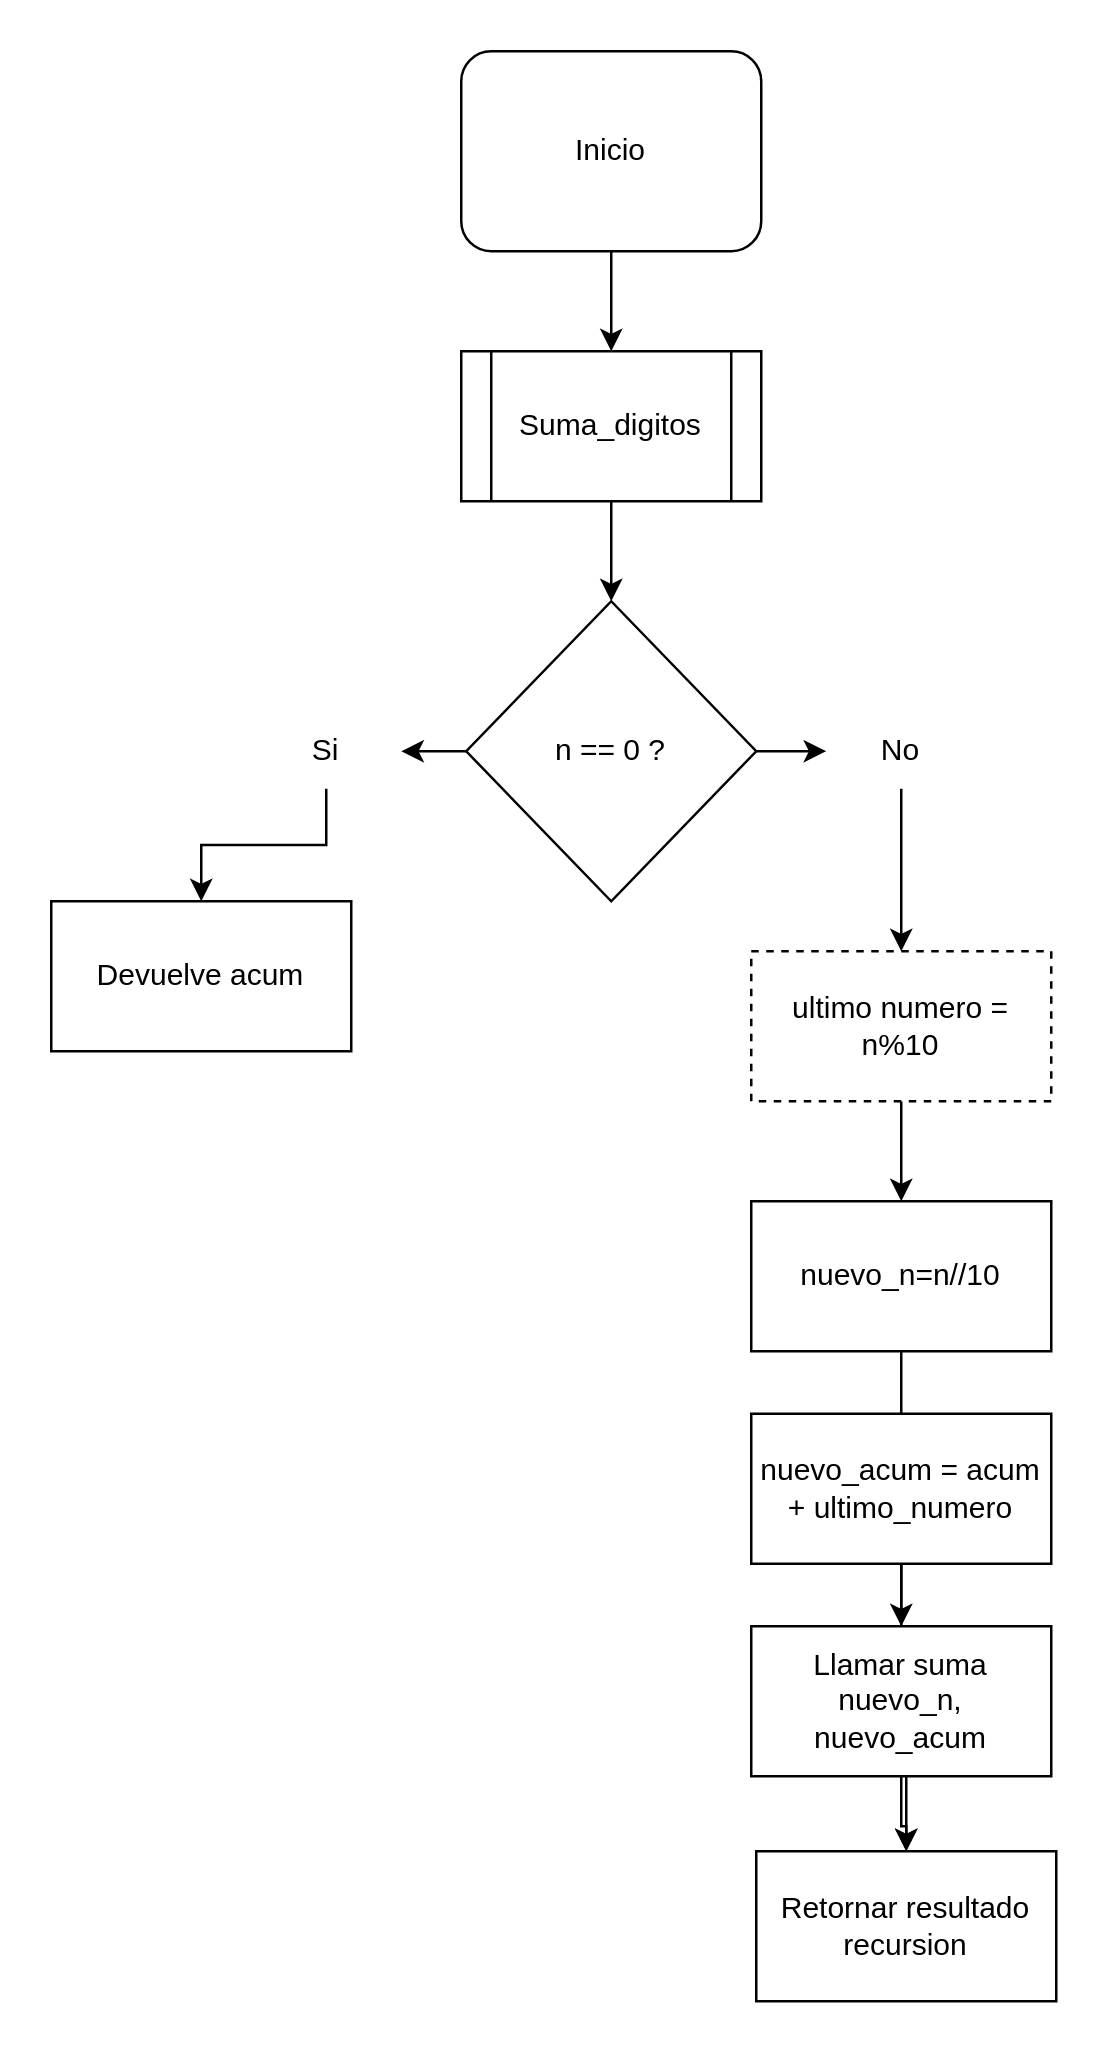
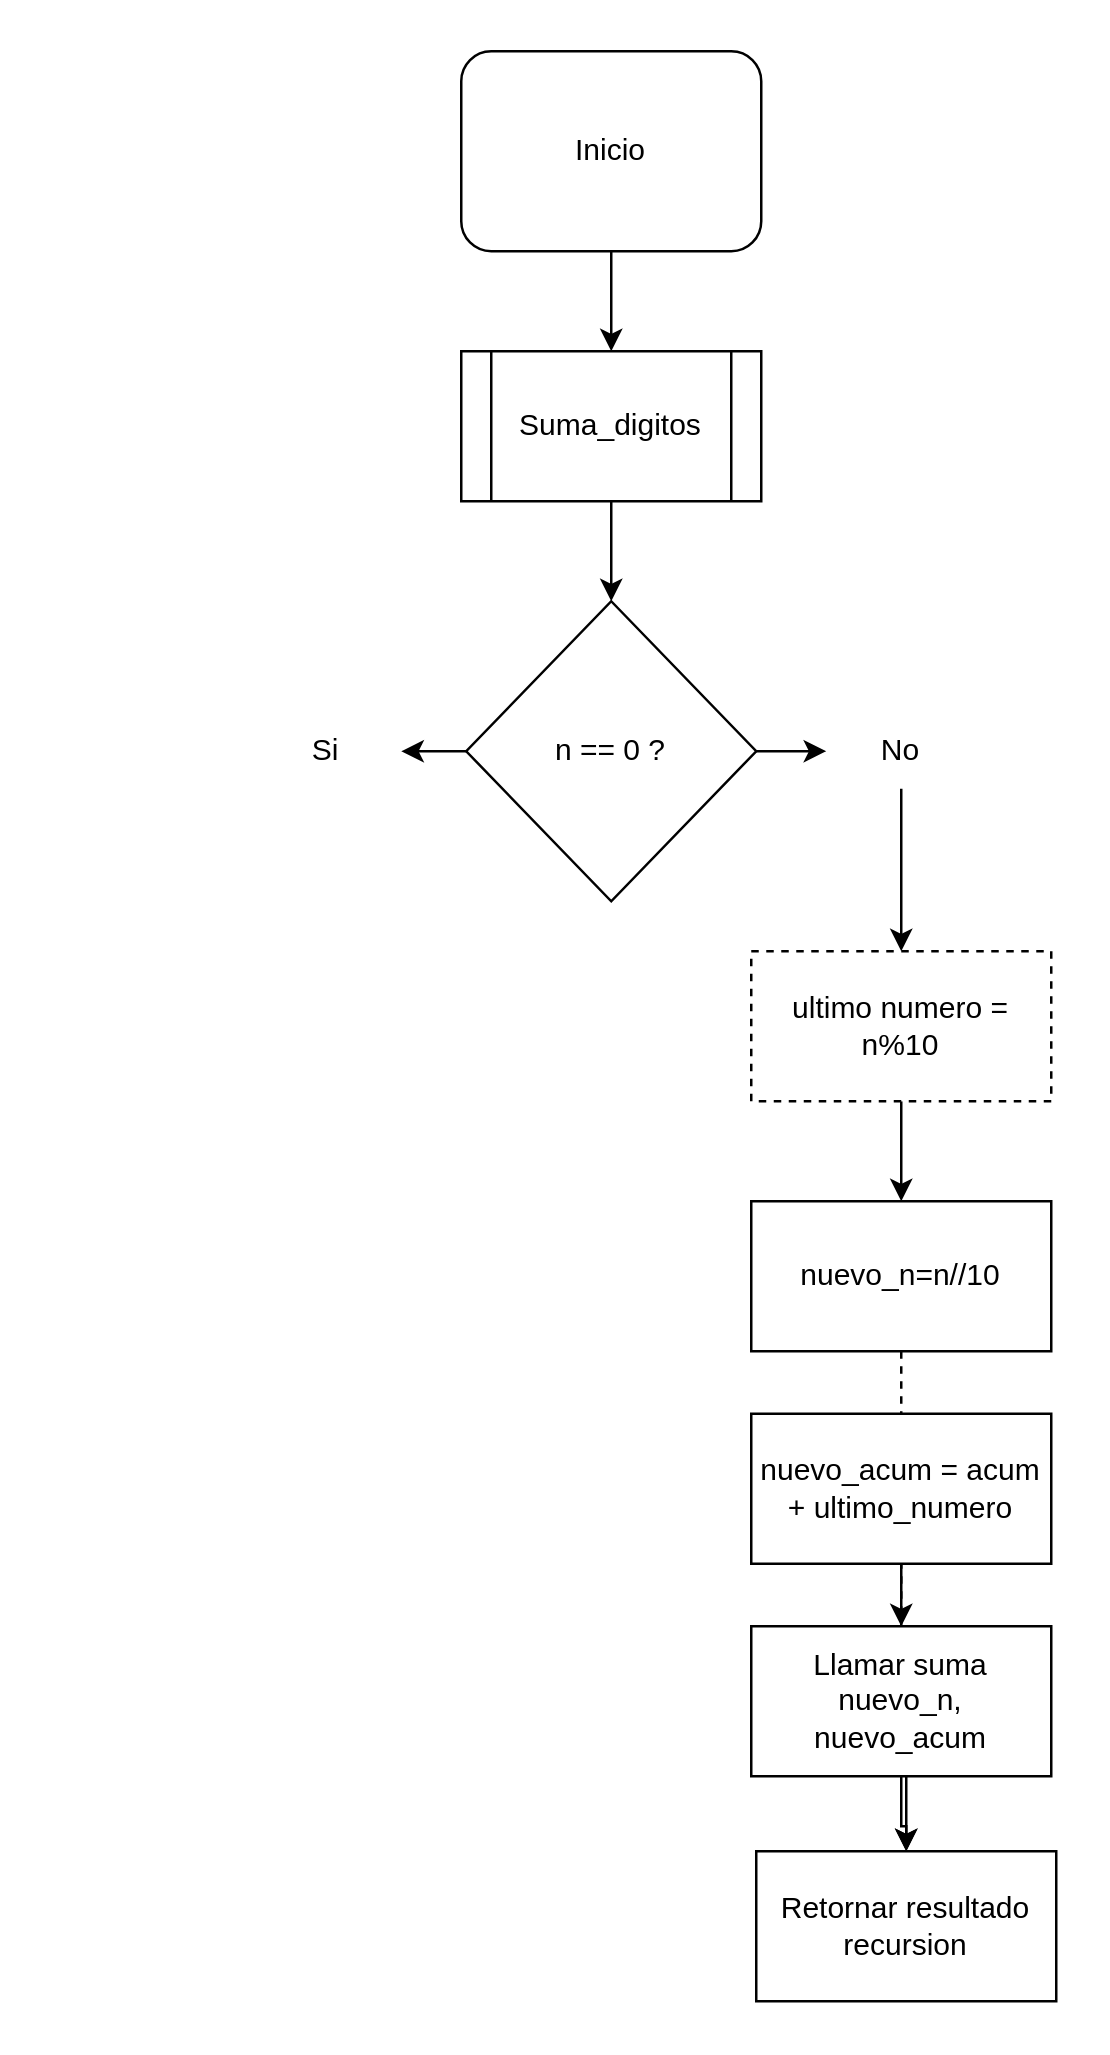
(272, 845) -> none
(201, 976) -> none
(901, 1382) -> (901, 1382)
